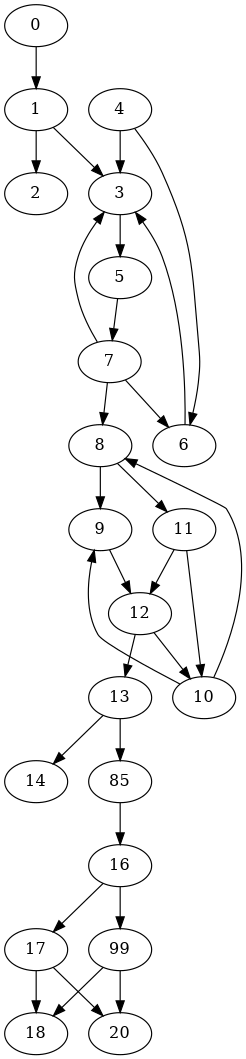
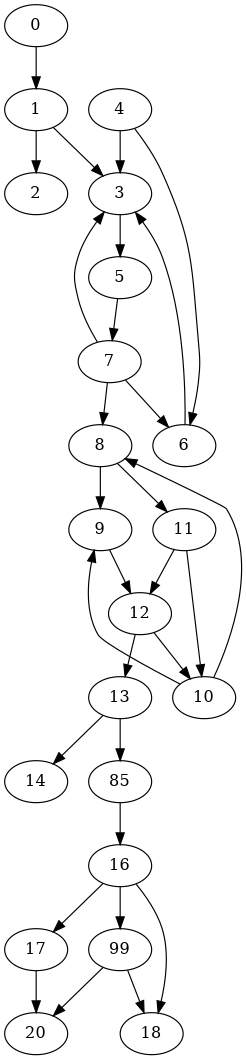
(36, 986) -> (165, 939)
